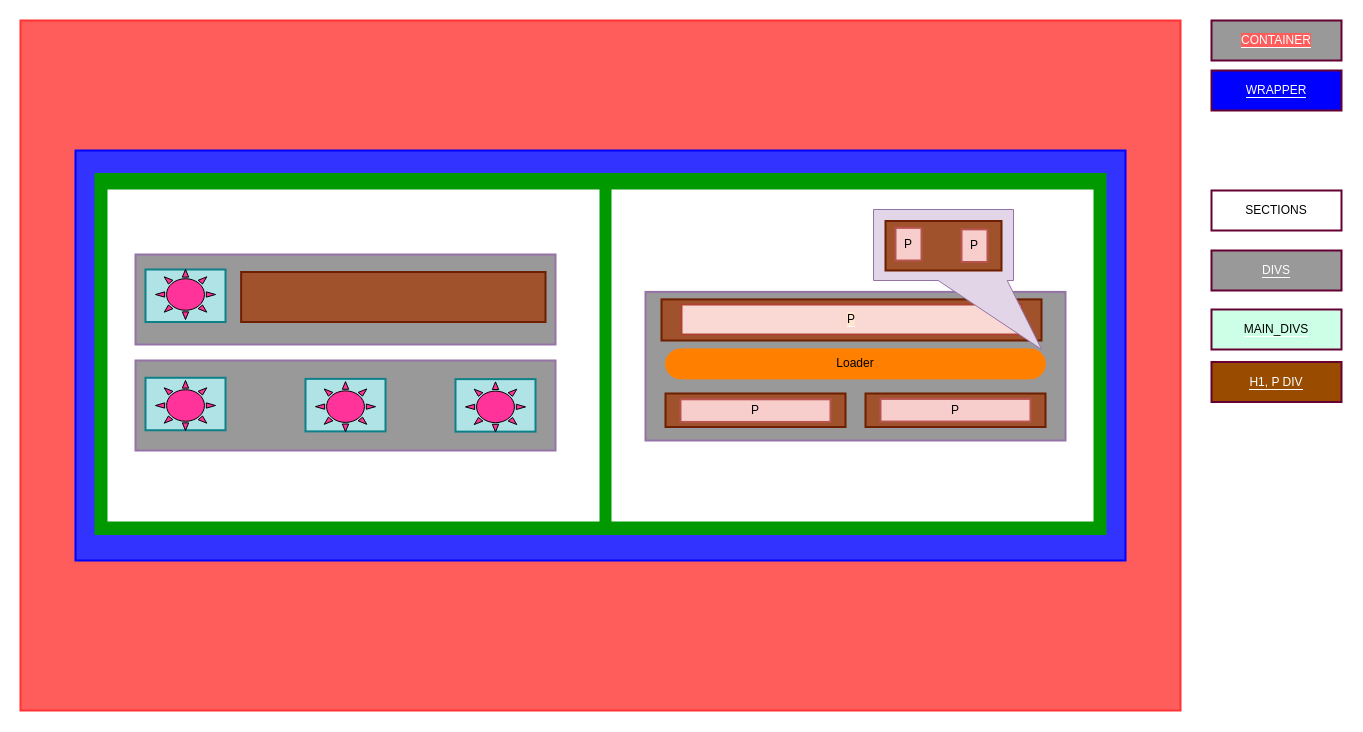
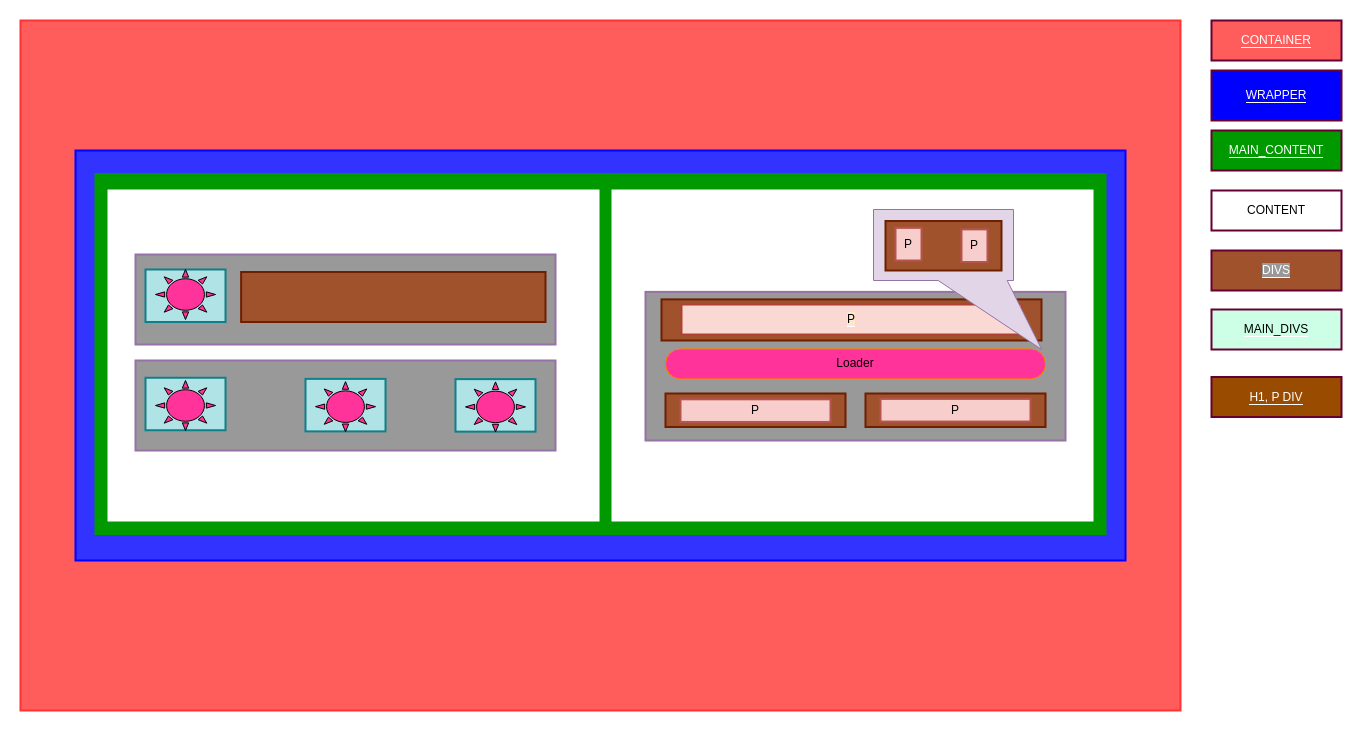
(1277, 41) -> (1277, 41)
(1277, 91) -> (1277, 96)
none -> (1277, 151)
(1277, 211) -> (1277, 211)
(1277, 271) -> (1277, 271)
(856, 364) -> (856, 364)
(1277, 382) -> (1277, 397)
